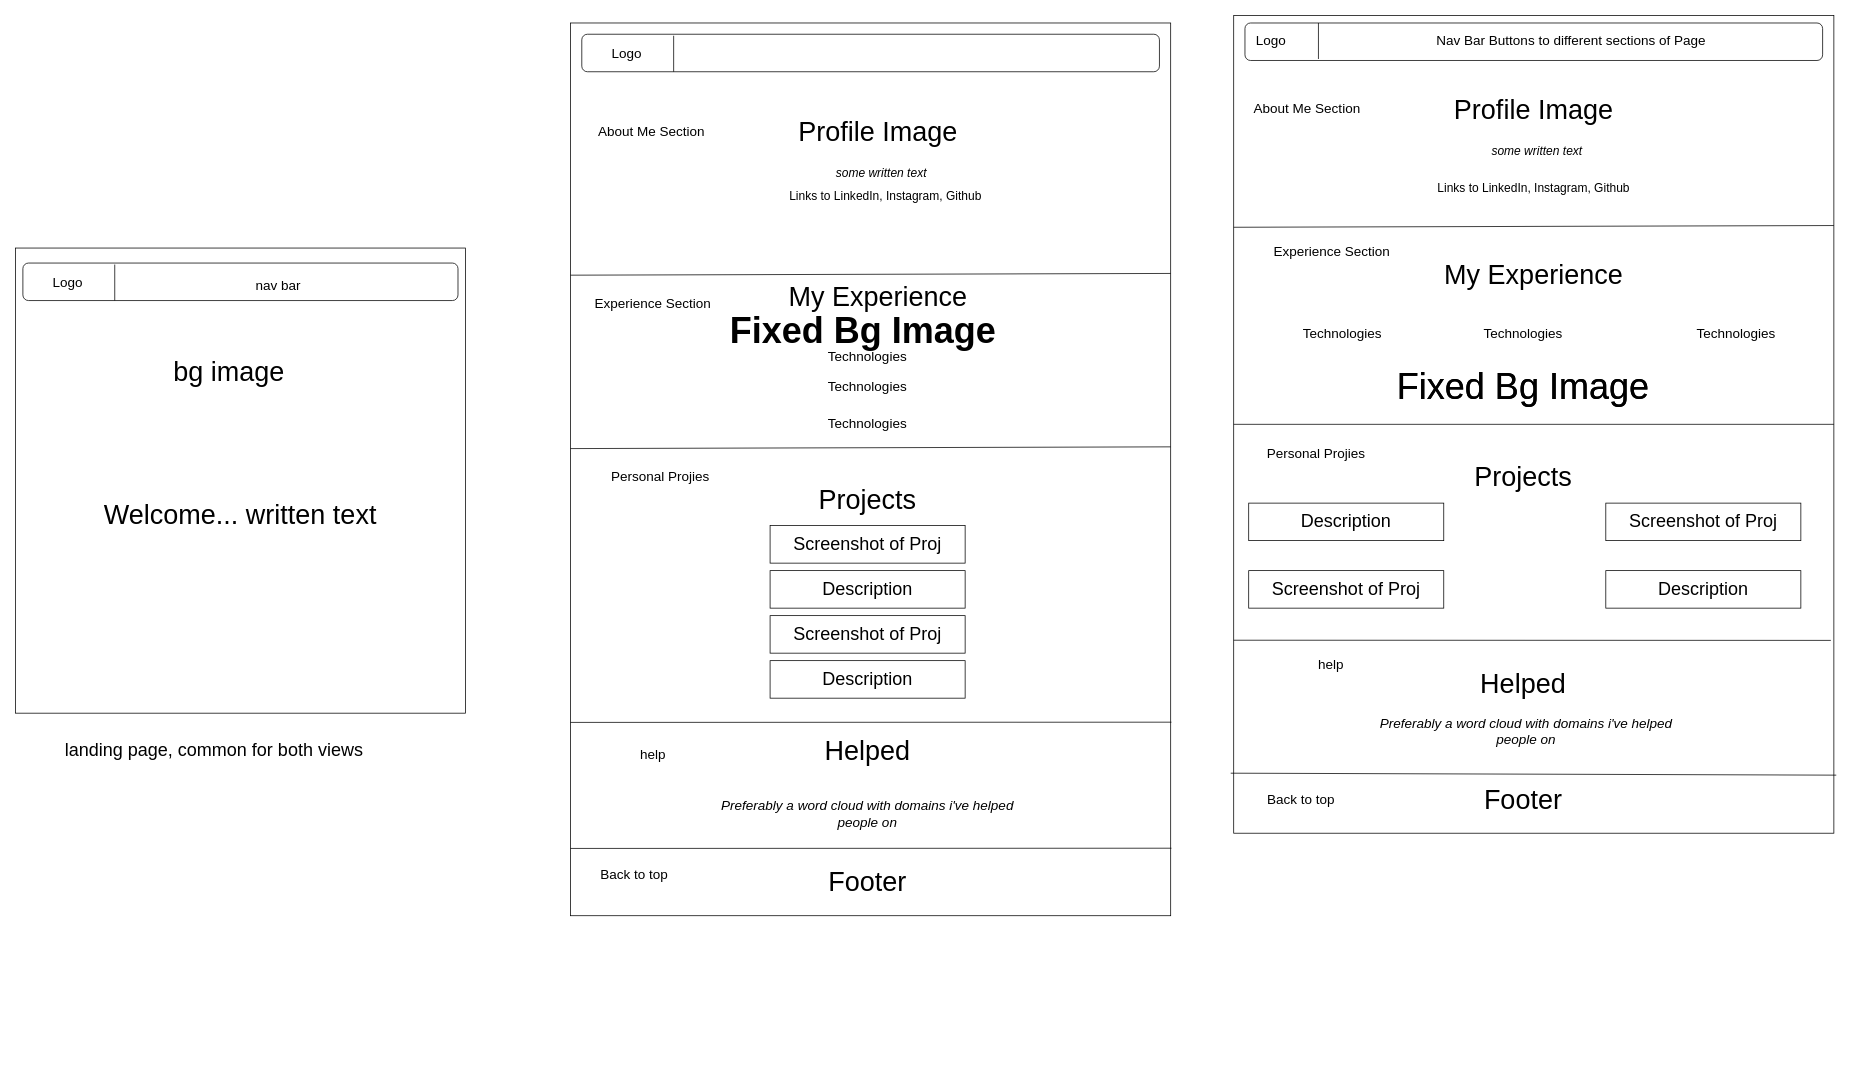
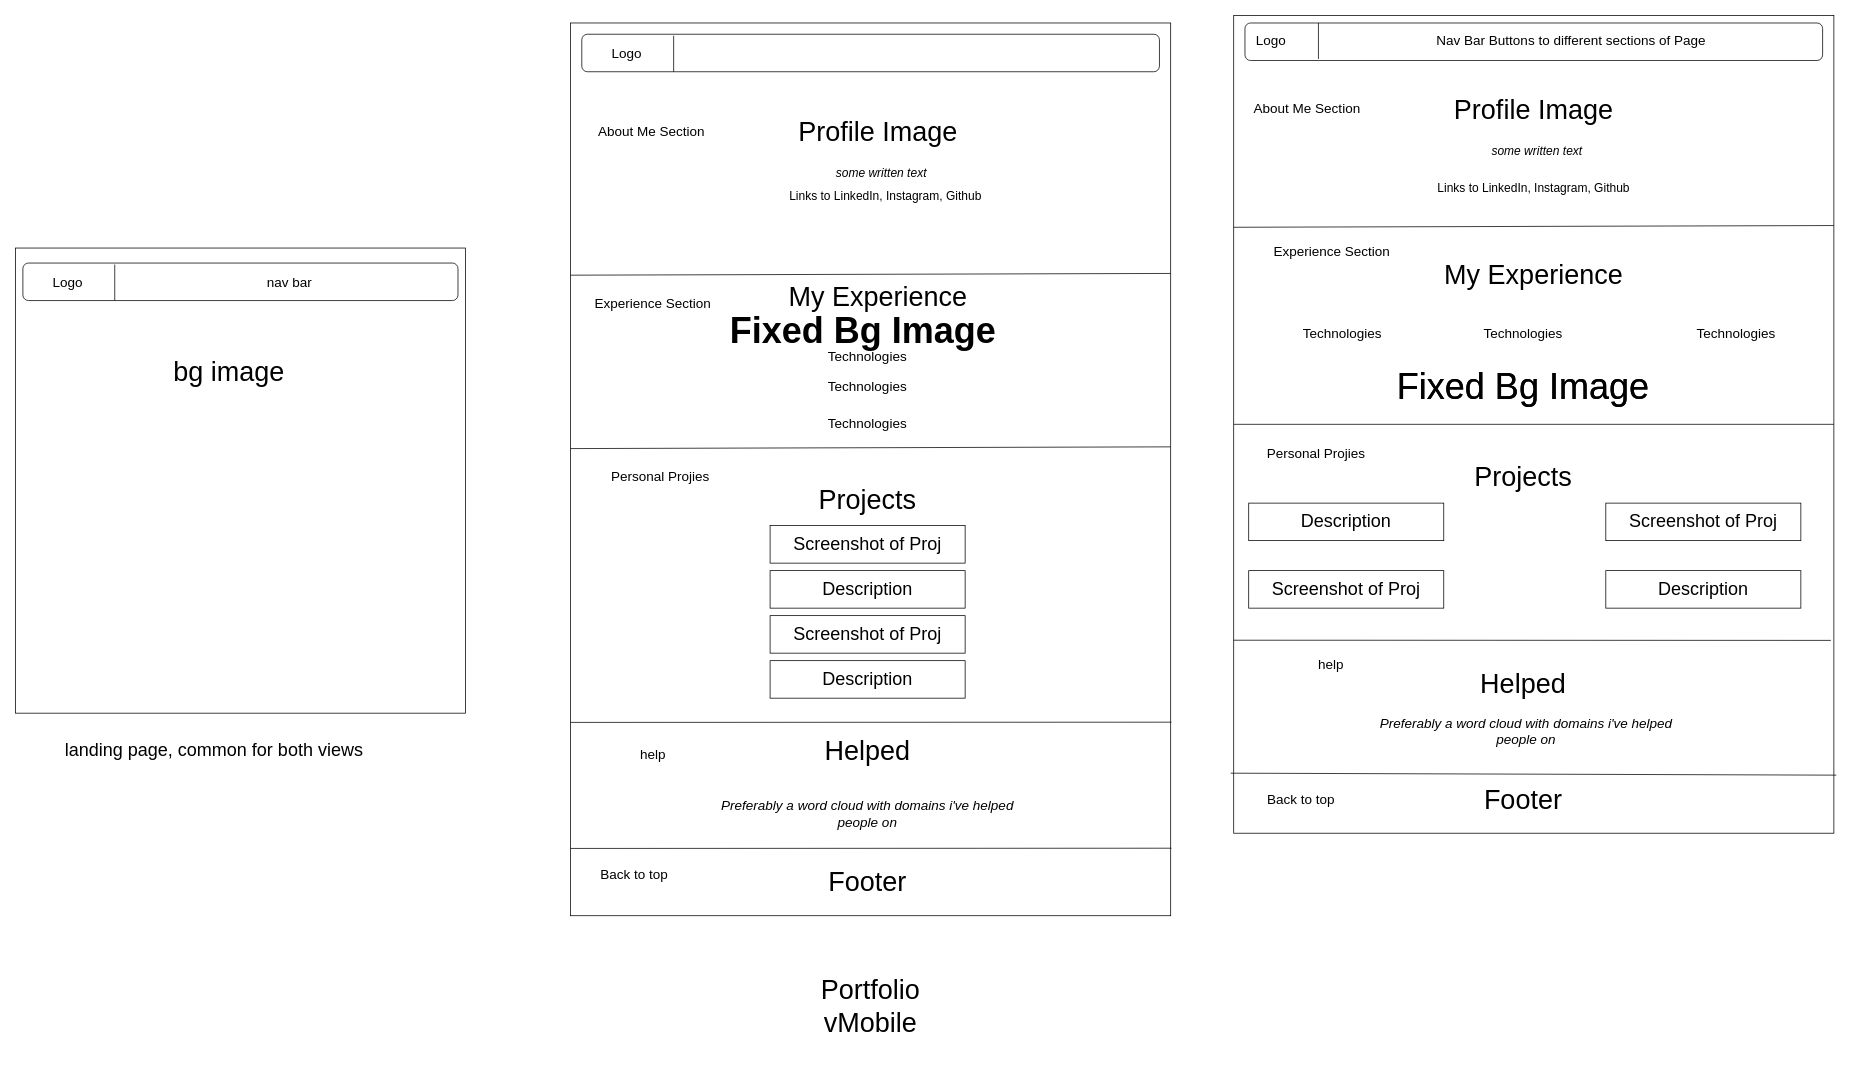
(278, 286) -> (289, 282)
(240, 514) -> none
none -> (870, 1005)
